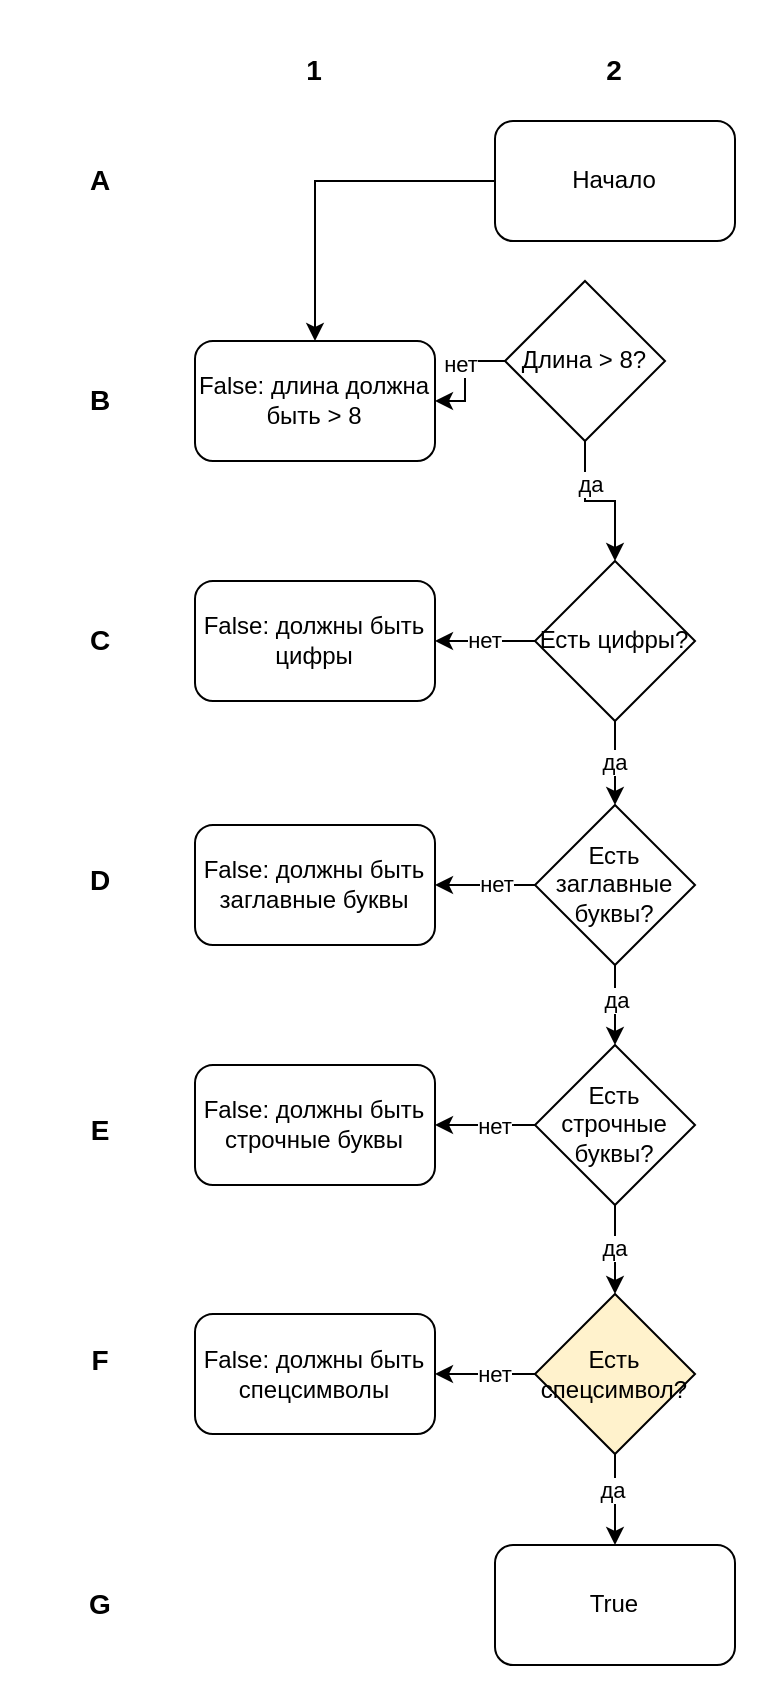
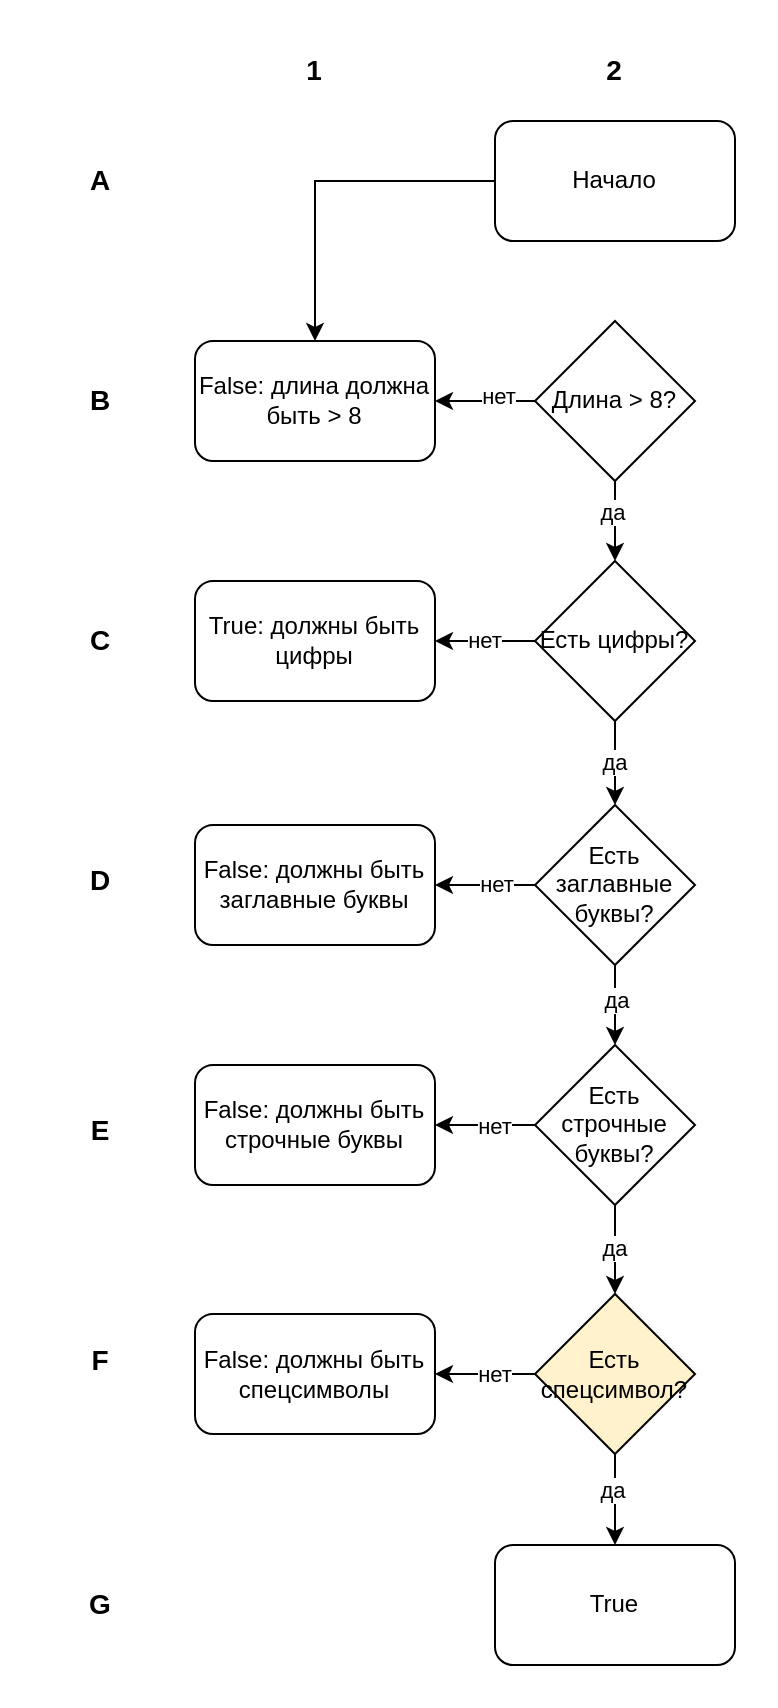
(585, 361) -> (615, 401)
(315, 641) -> (315, 641)
